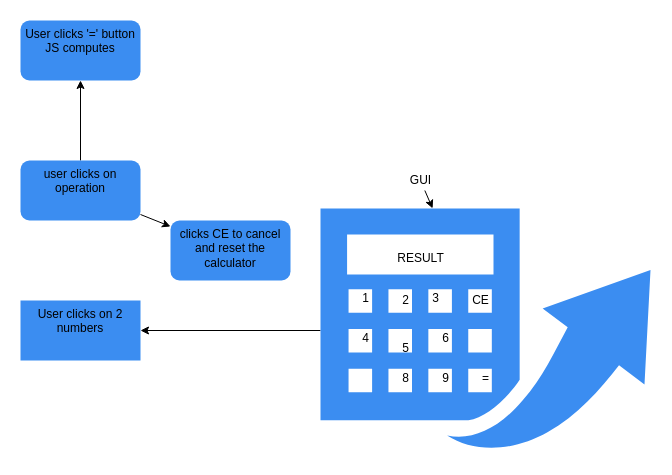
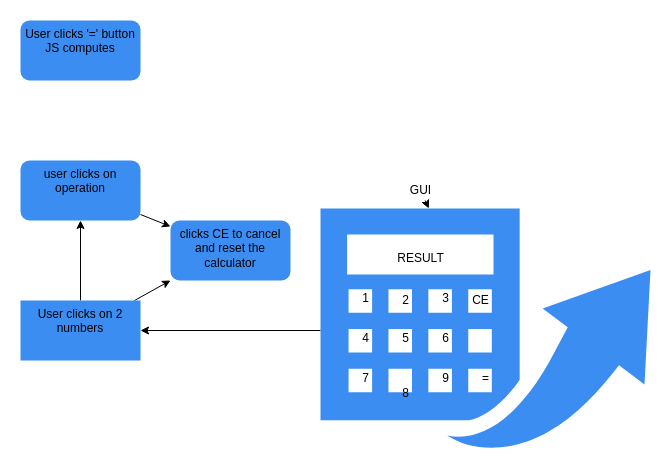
(81, 124) -> none
(421, 181) -> (421, 191)
none -> (81, 264)
none -> (150, 292)
(436, 298) -> (446, 298)
(406, 348) -> (406, 338)
none -> (366, 378)
(406, 378) -> (406, 393)
